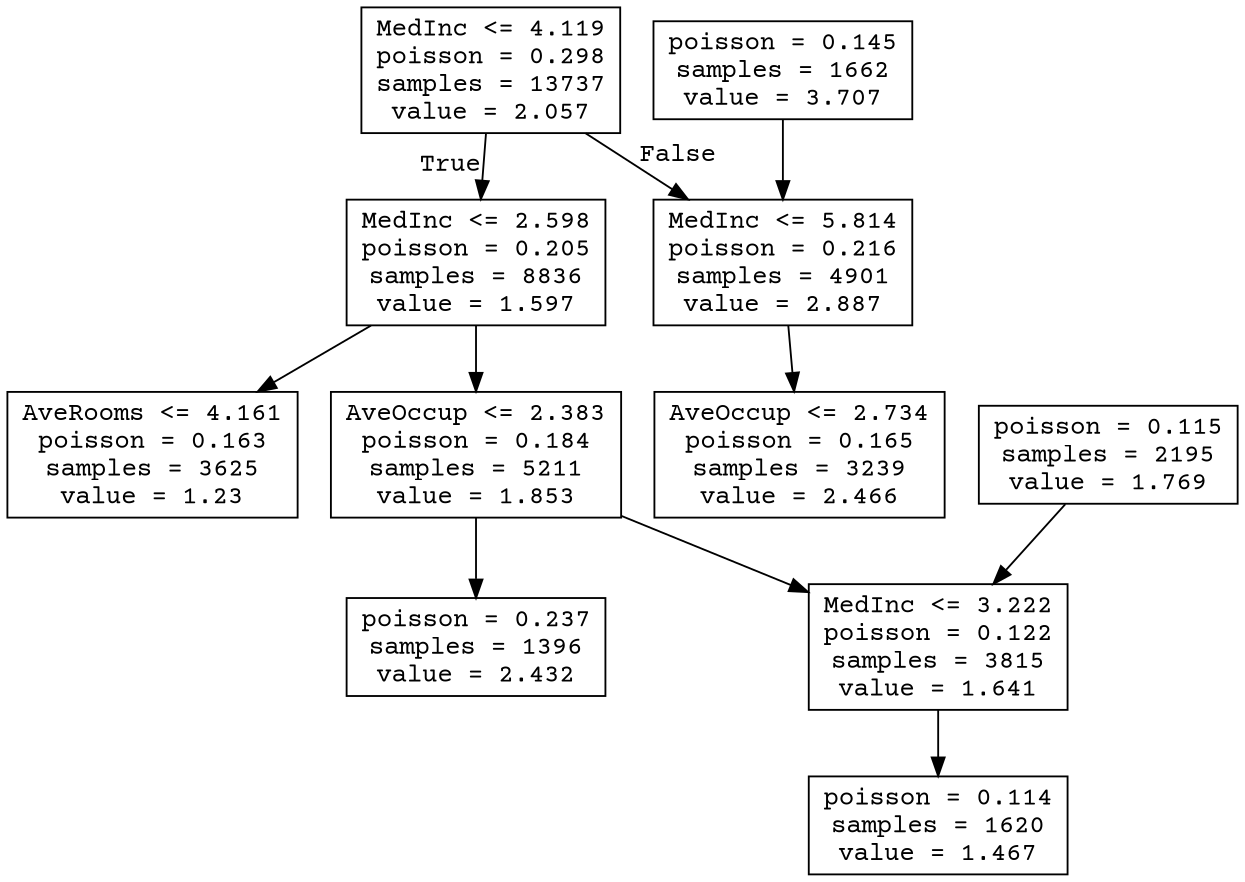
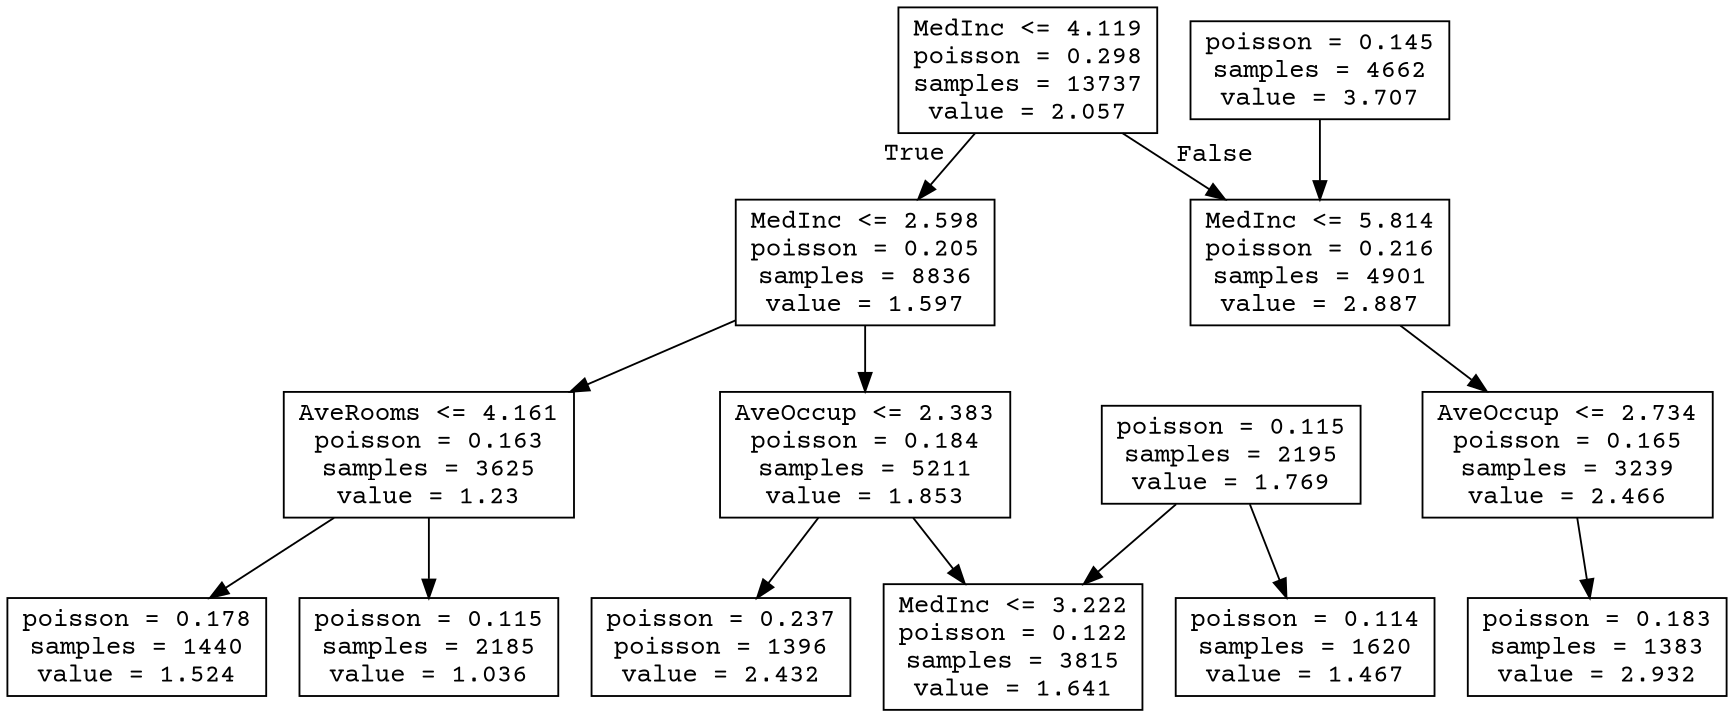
(783, 70) -> (1320, 70)
none -> (137, 647)
none -> (429, 647)
(476, 647) -> (721, 647)
none -> (1597, 647)
(938, 734) -> (1265, 542)
